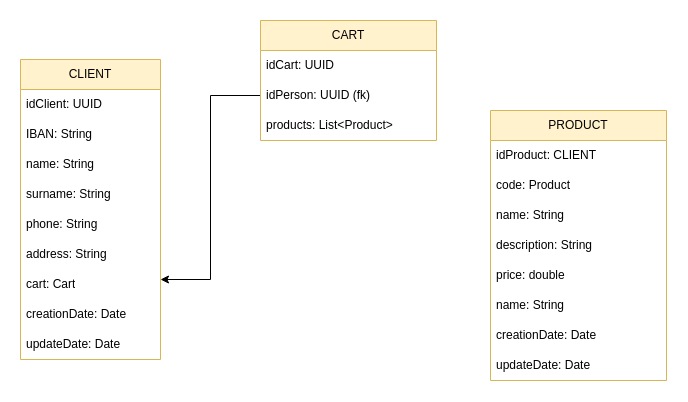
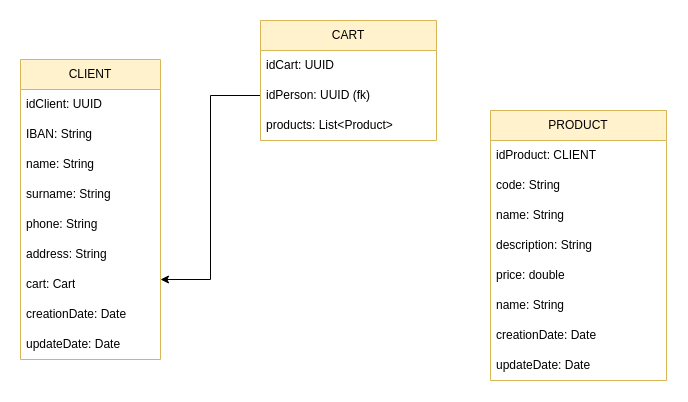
(537, 186) -> (532, 186)
